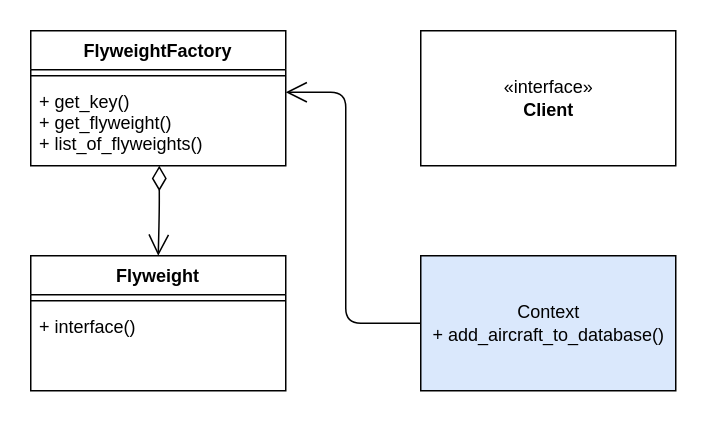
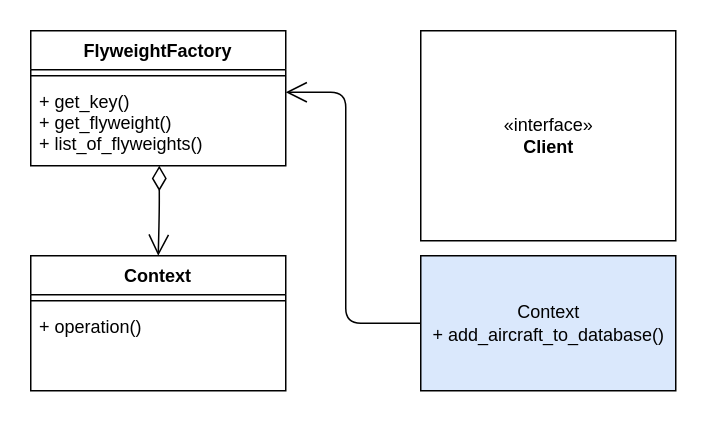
(548, 98) -> (548, 136)
(158, 276) -> (158, 276)
(100, 327) -> (100, 327)
